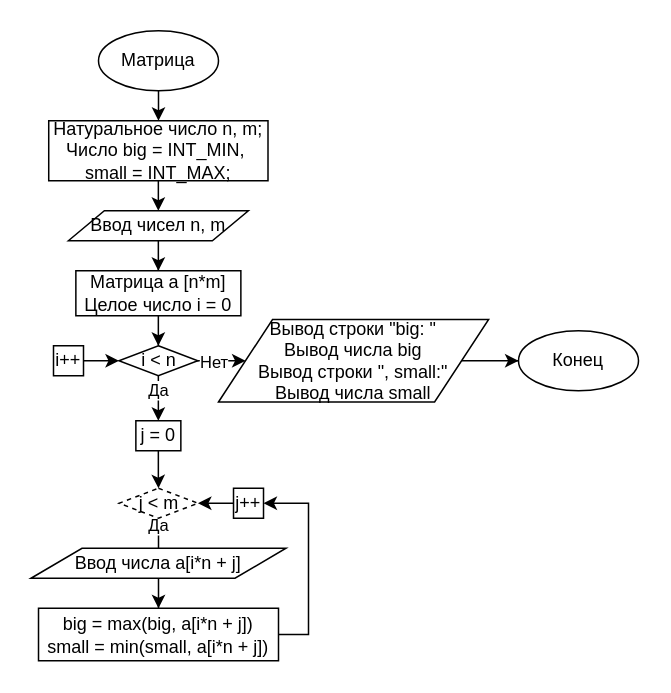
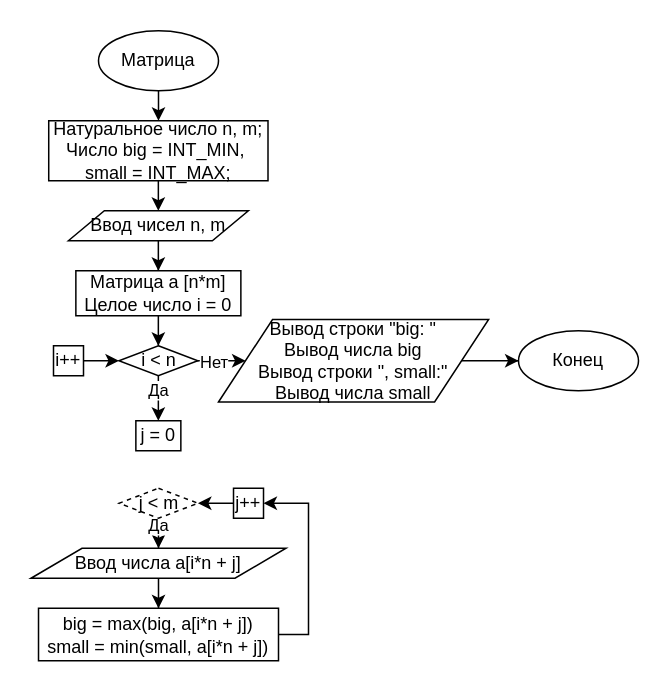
(158, 467) -> none
(158, 541) -> (158, 537)
